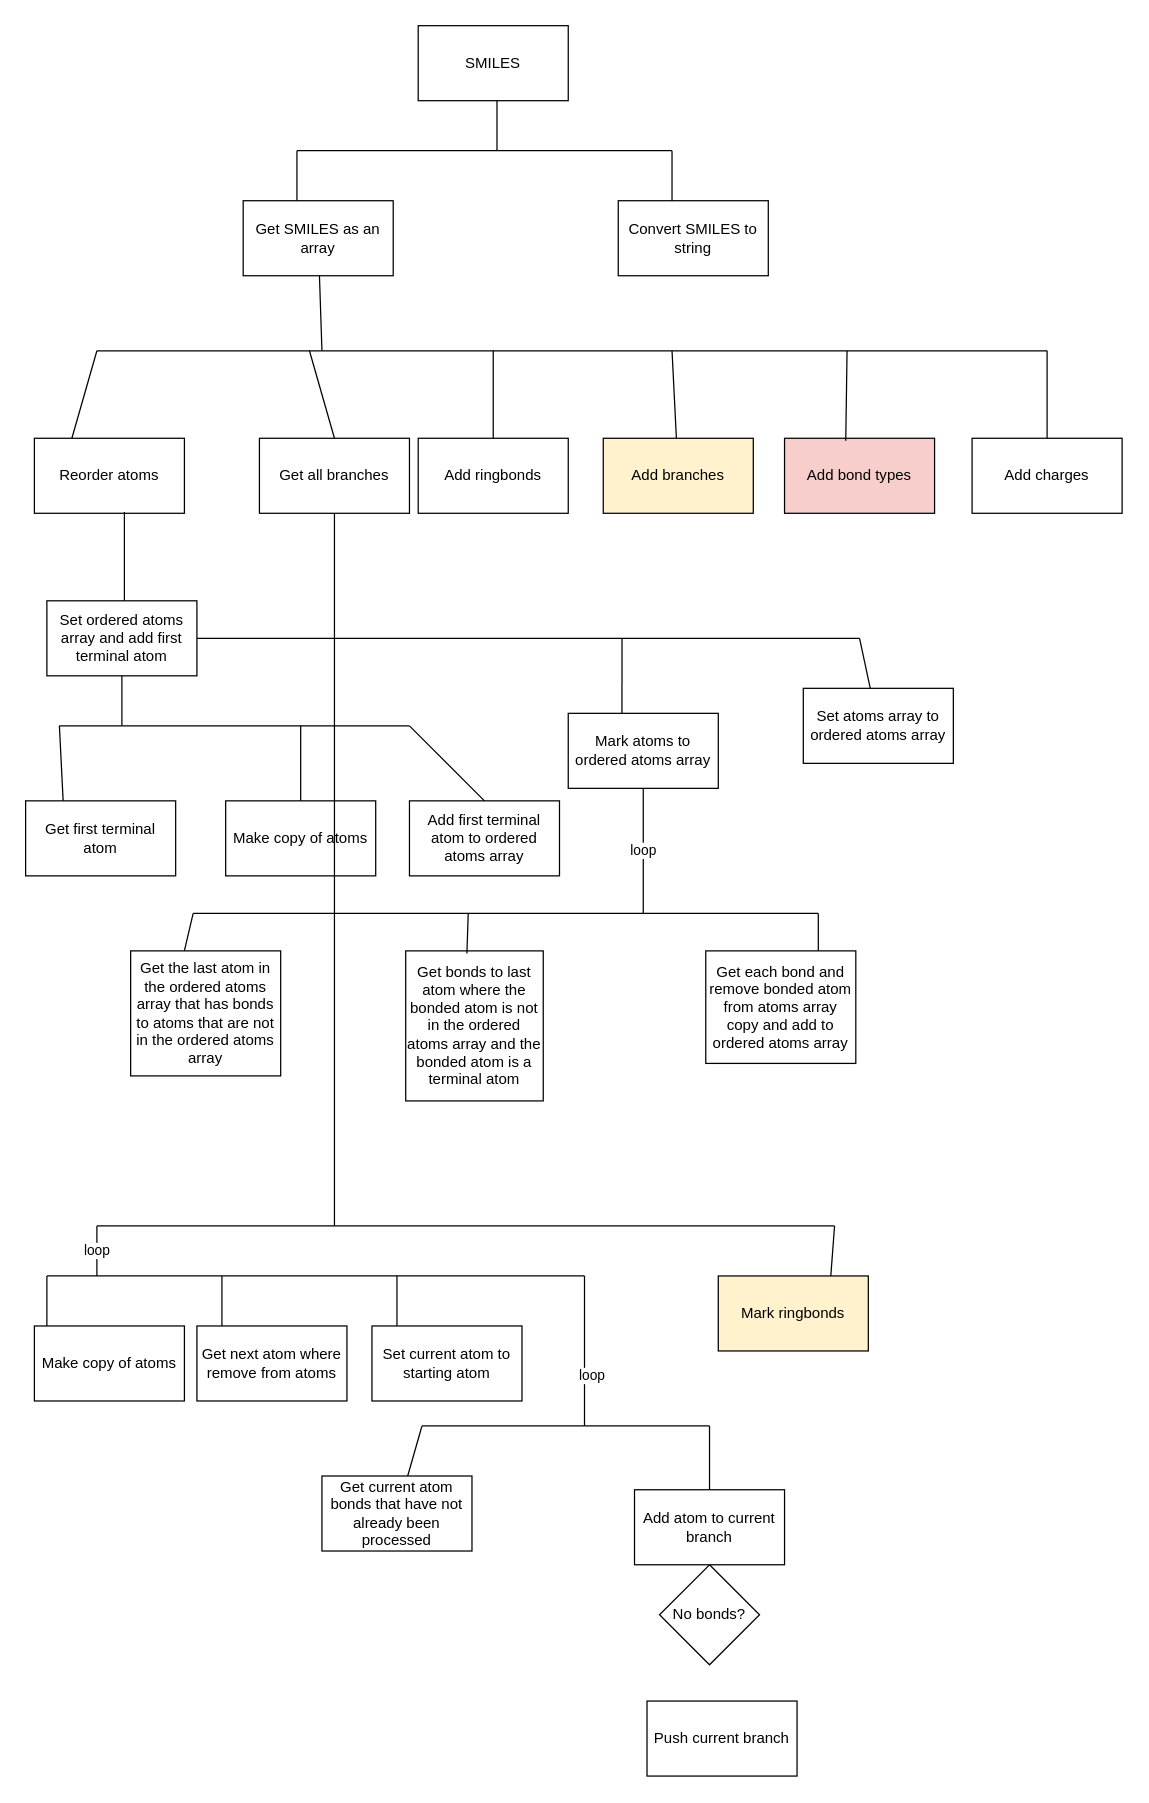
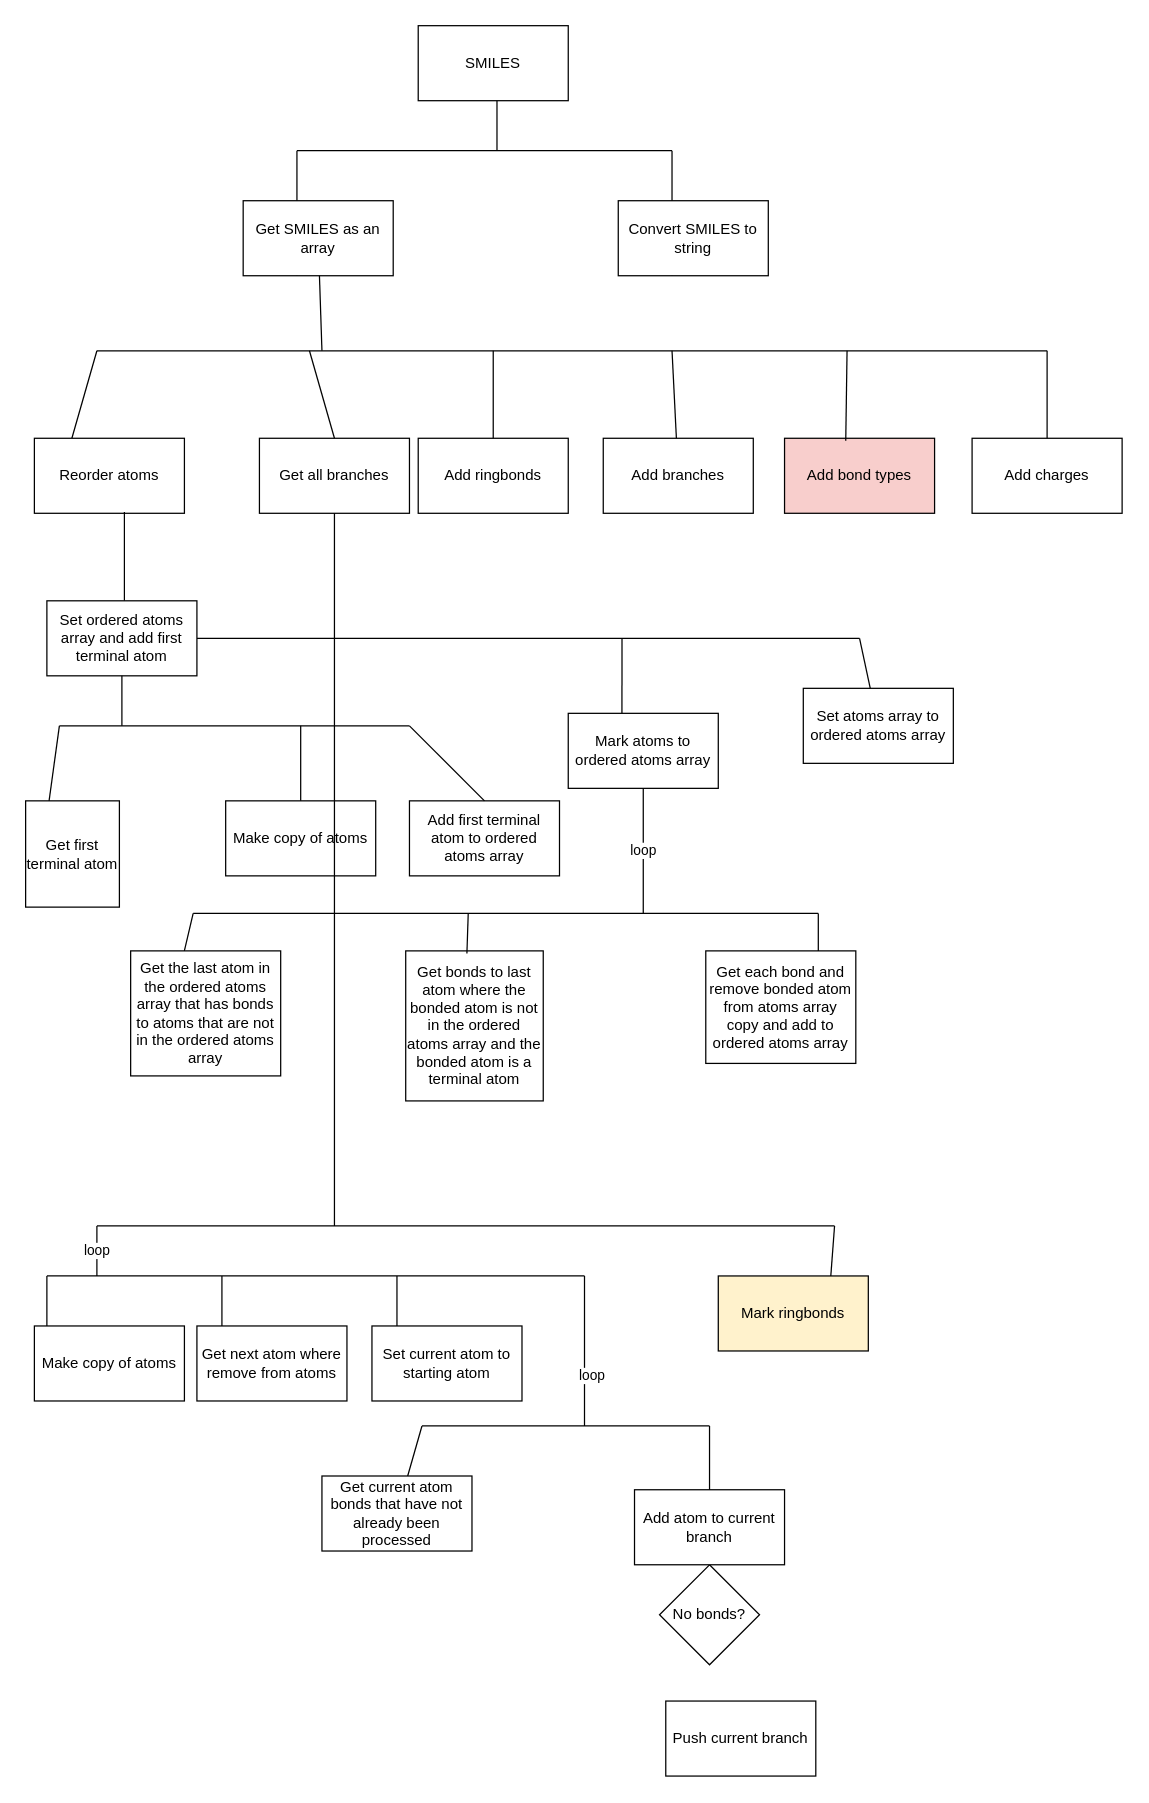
(678, 476) -> (678, 476)
(101, 838) -> (73, 854)
(722, 1738) -> (741, 1738)
